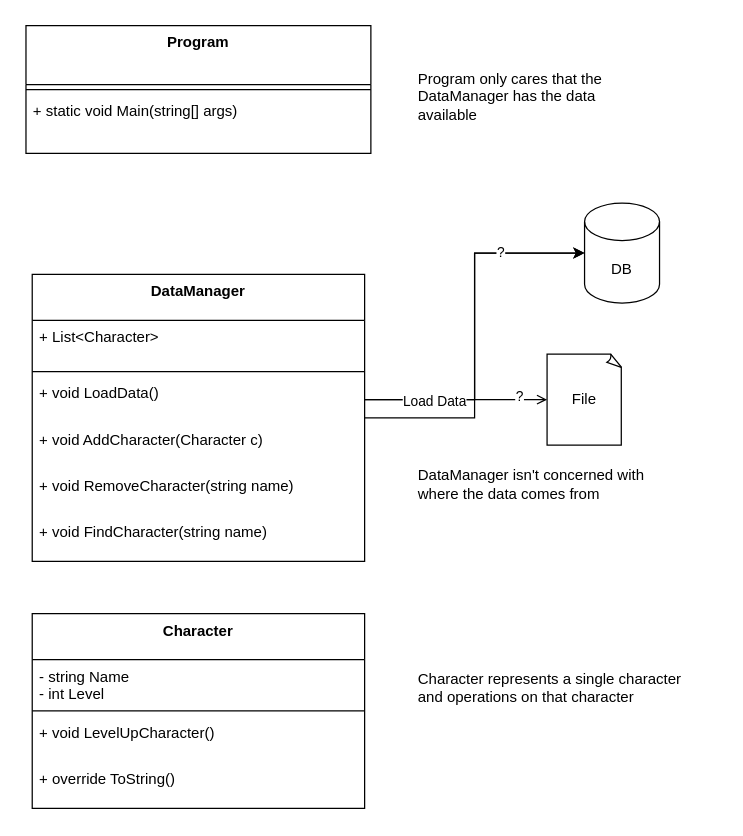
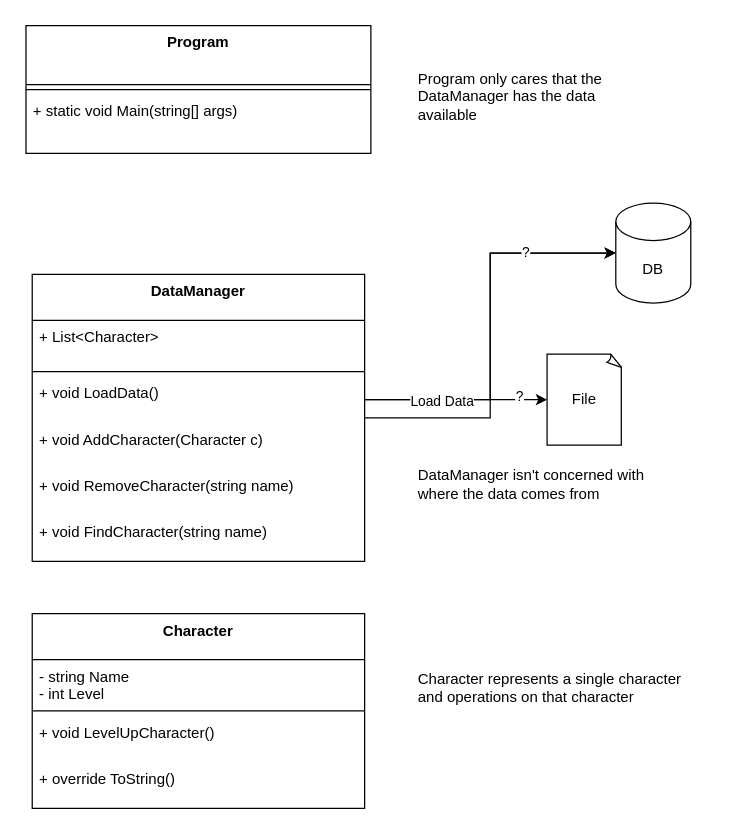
(622, 253) -> (653, 253)
(539, 400) -> (537, 400)
